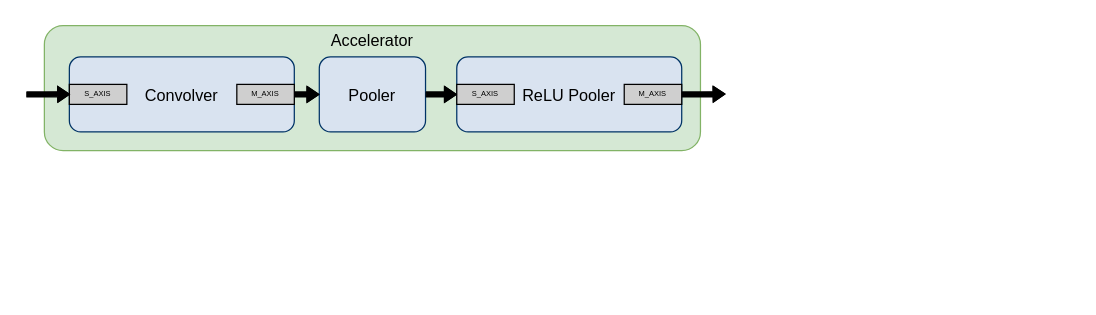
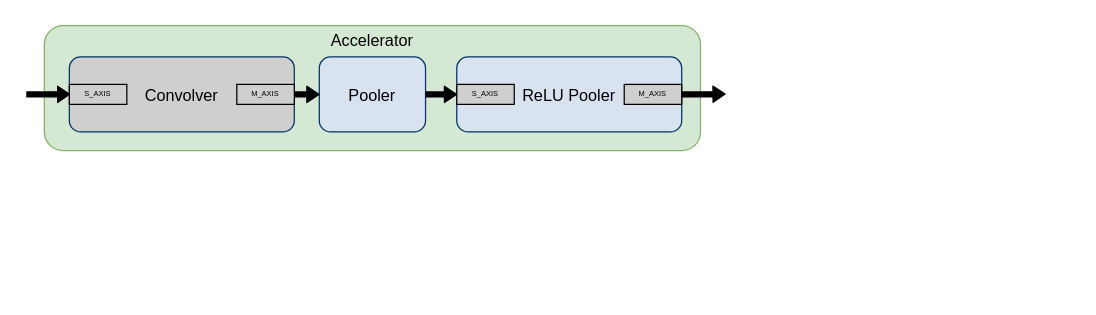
(182, 94) -> (182, 94)
